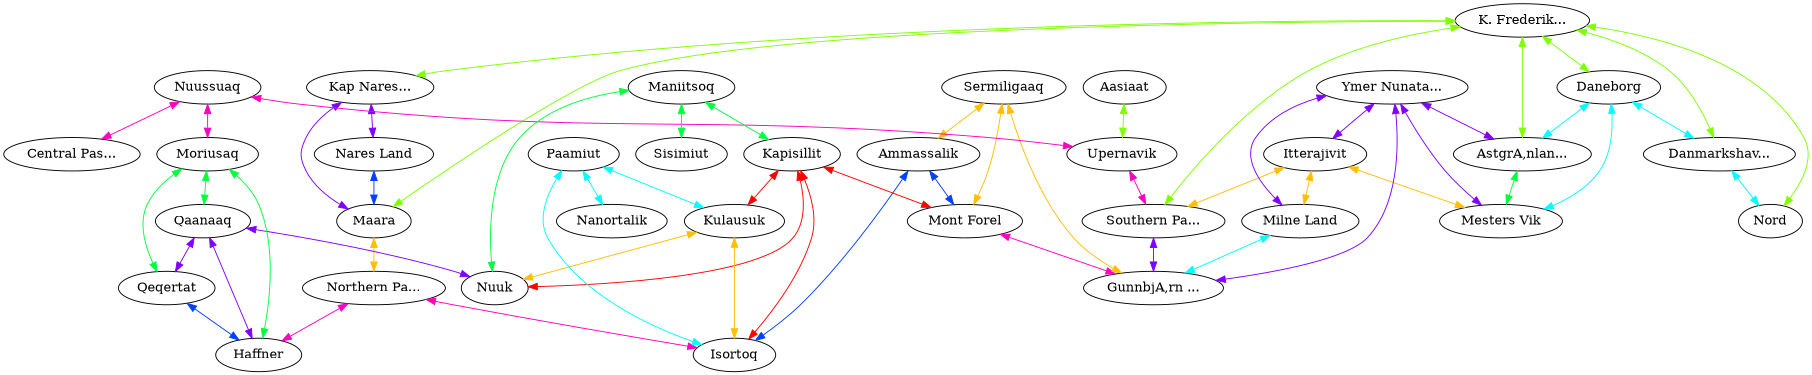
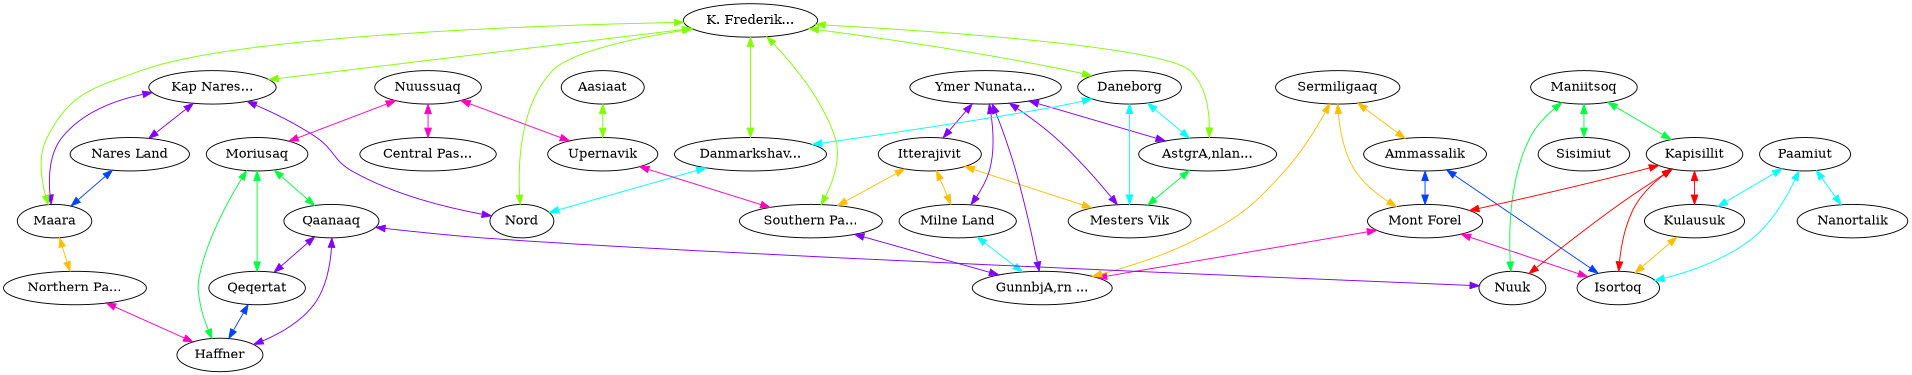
none -> (361, 176)
(610, 256) -> none
(561, 324) -> (1524, 256)
